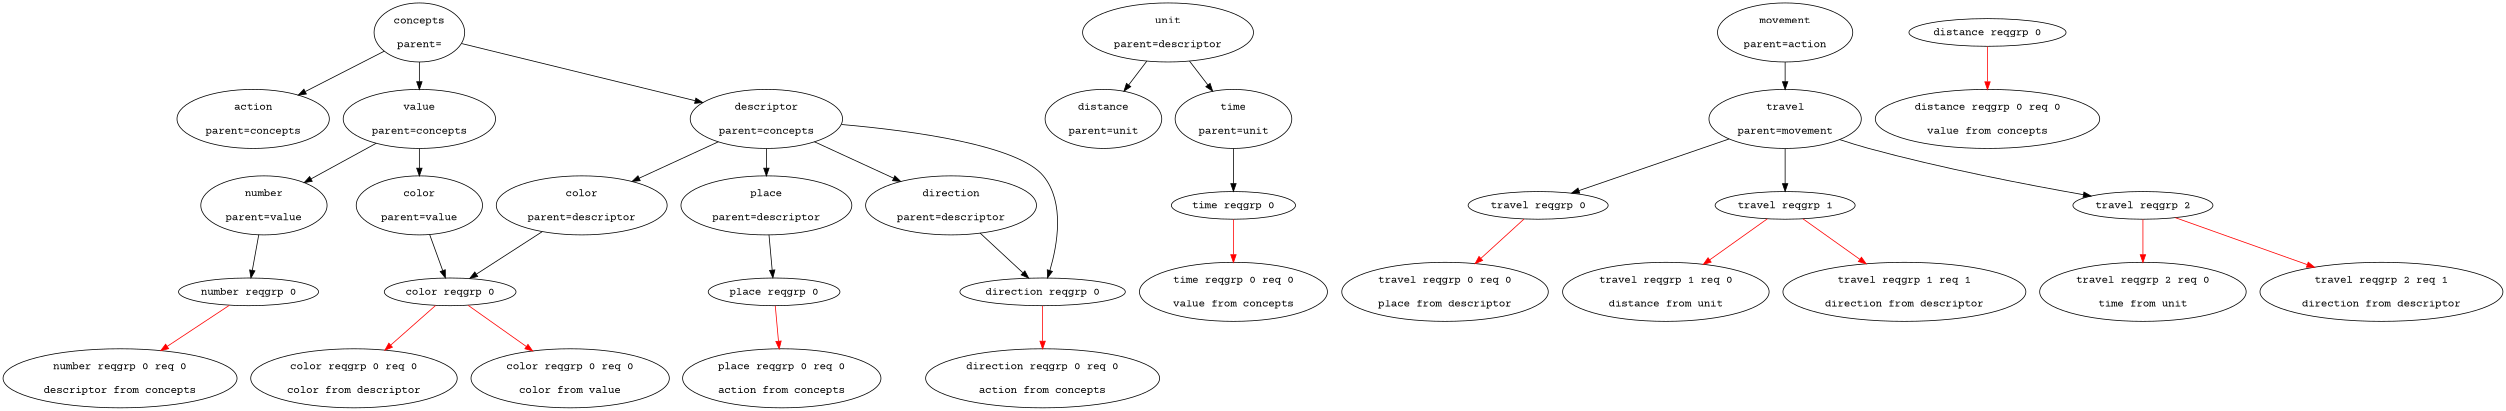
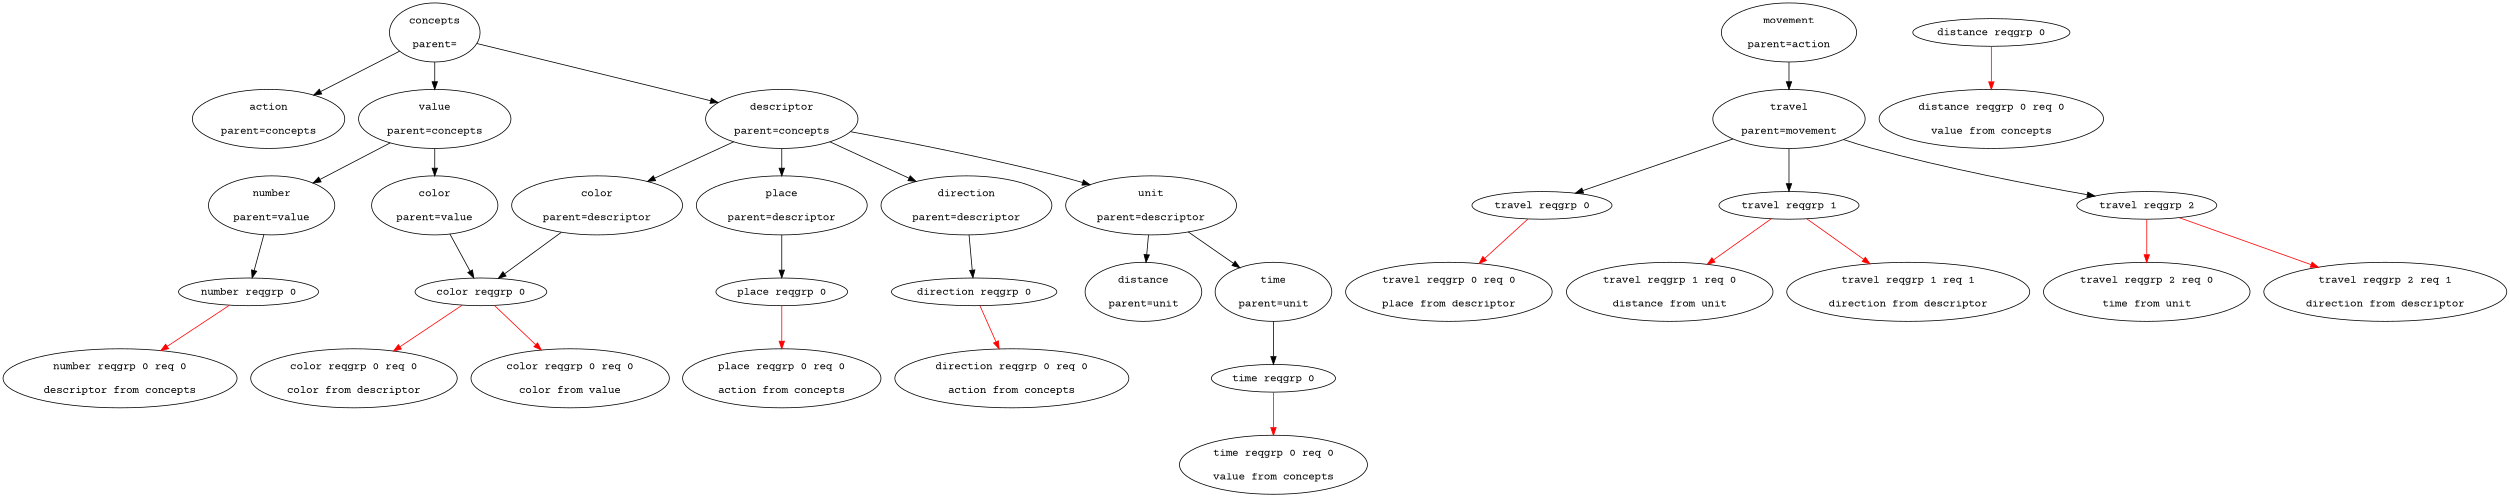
(994, 150) -> (967, 155)
